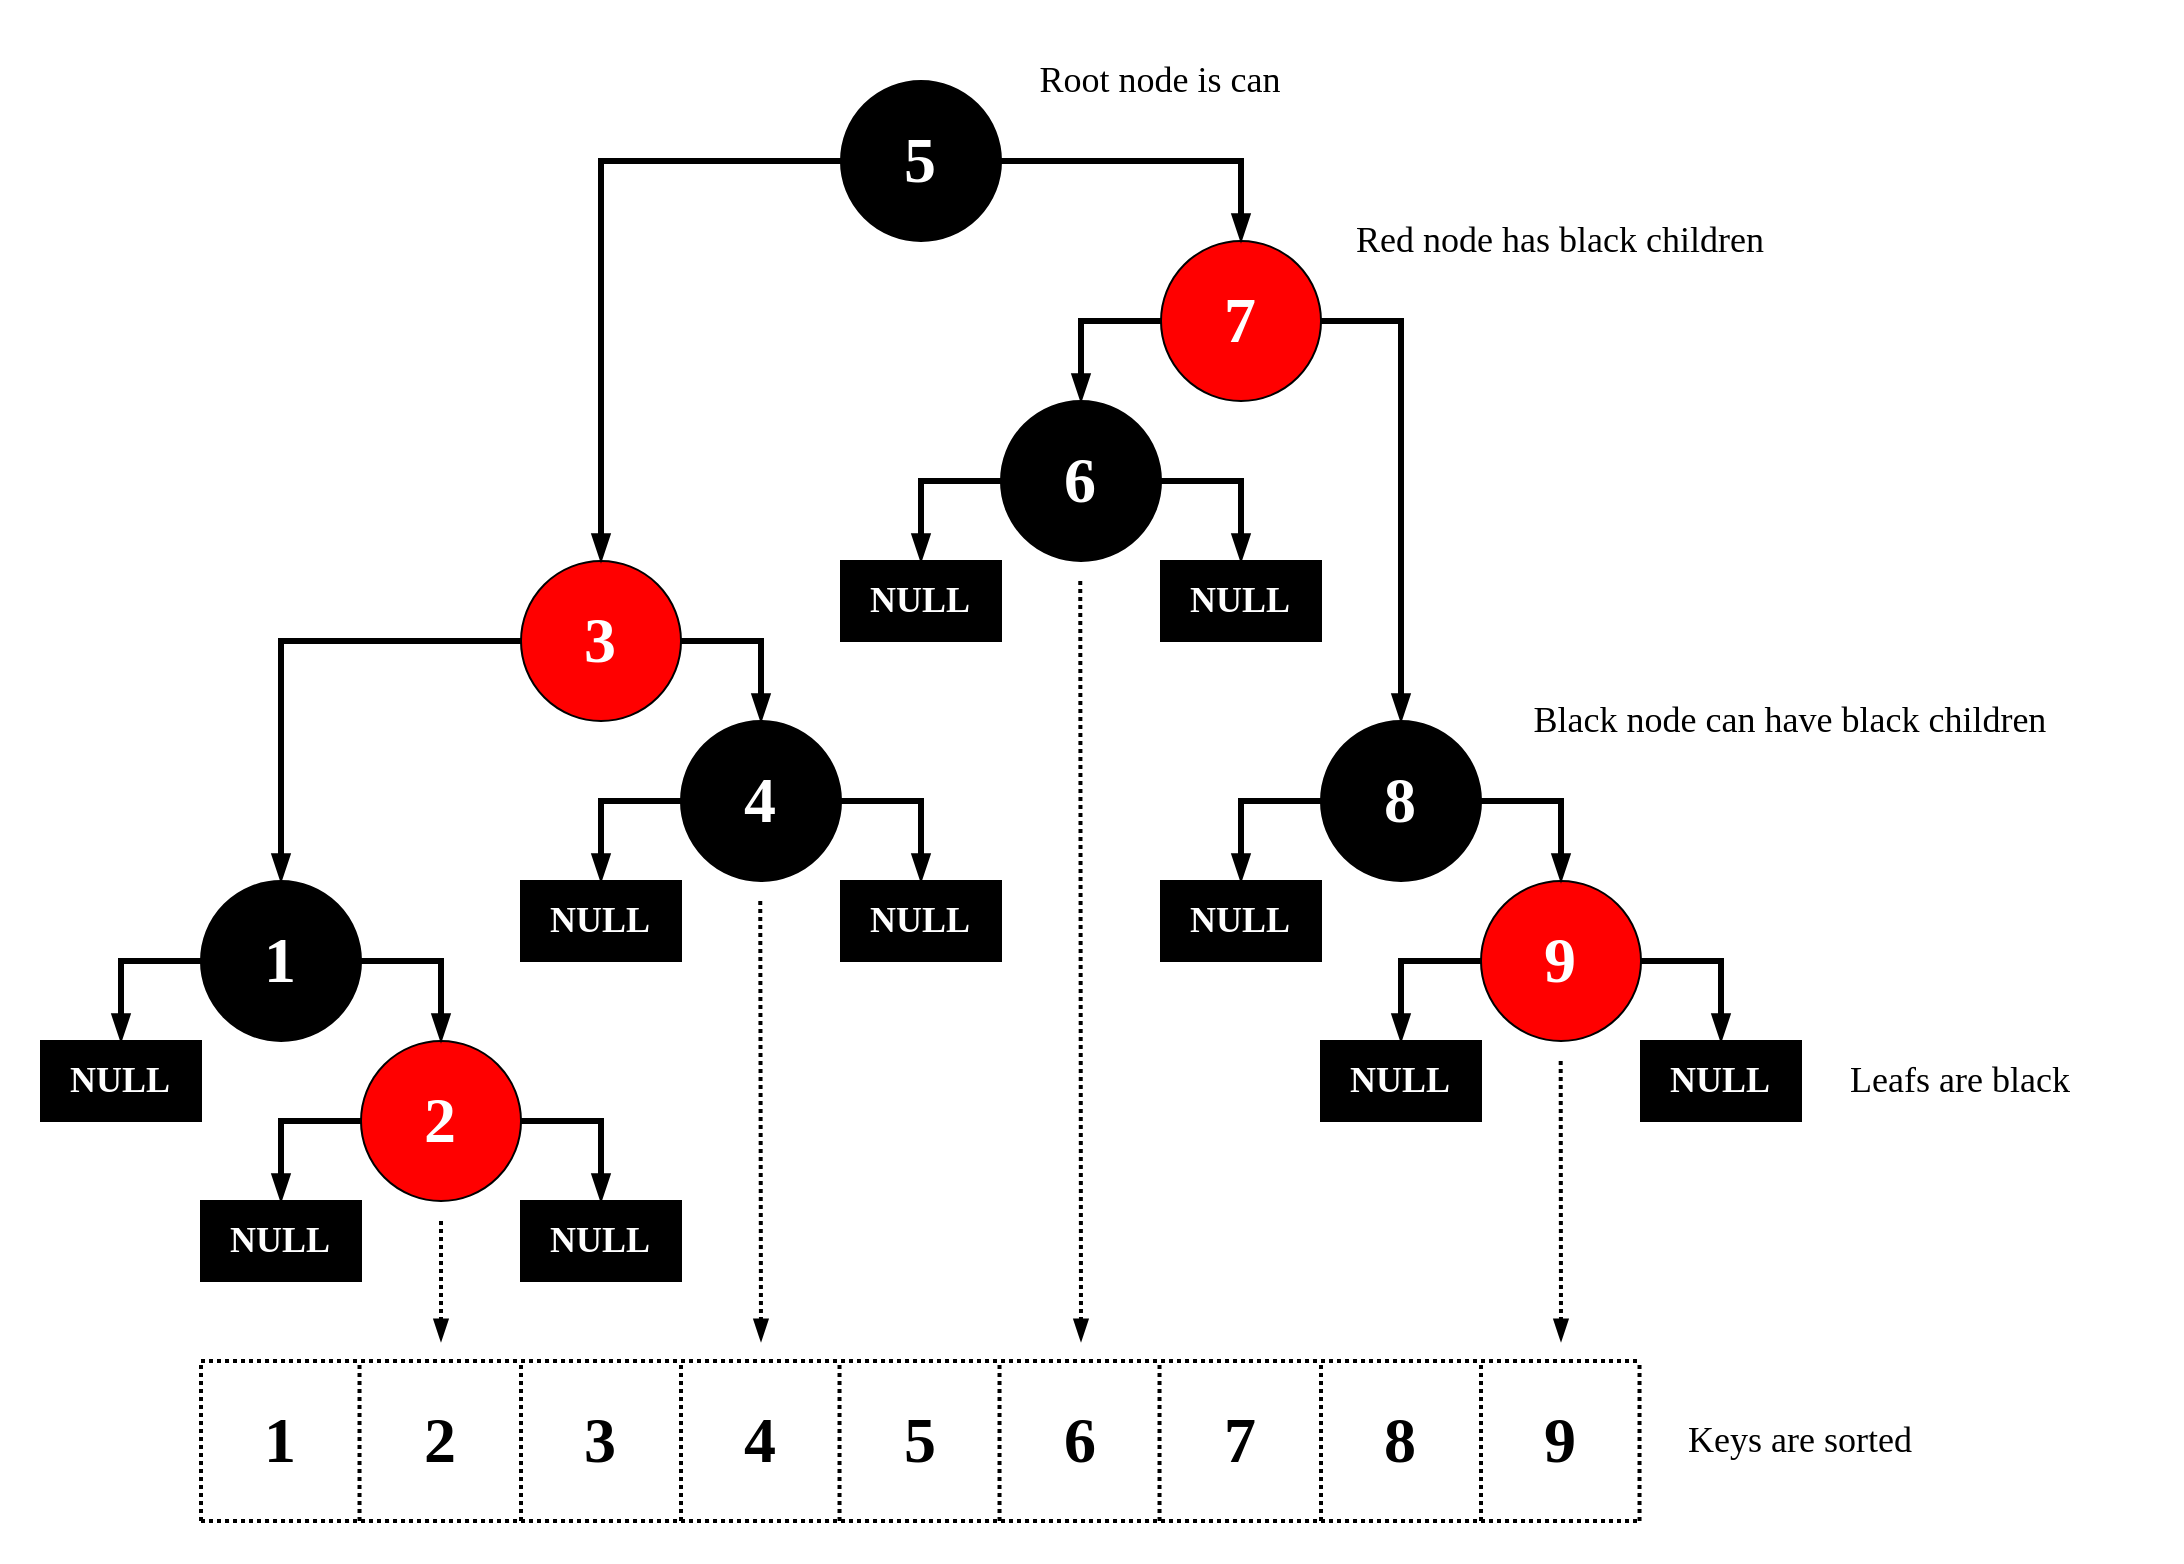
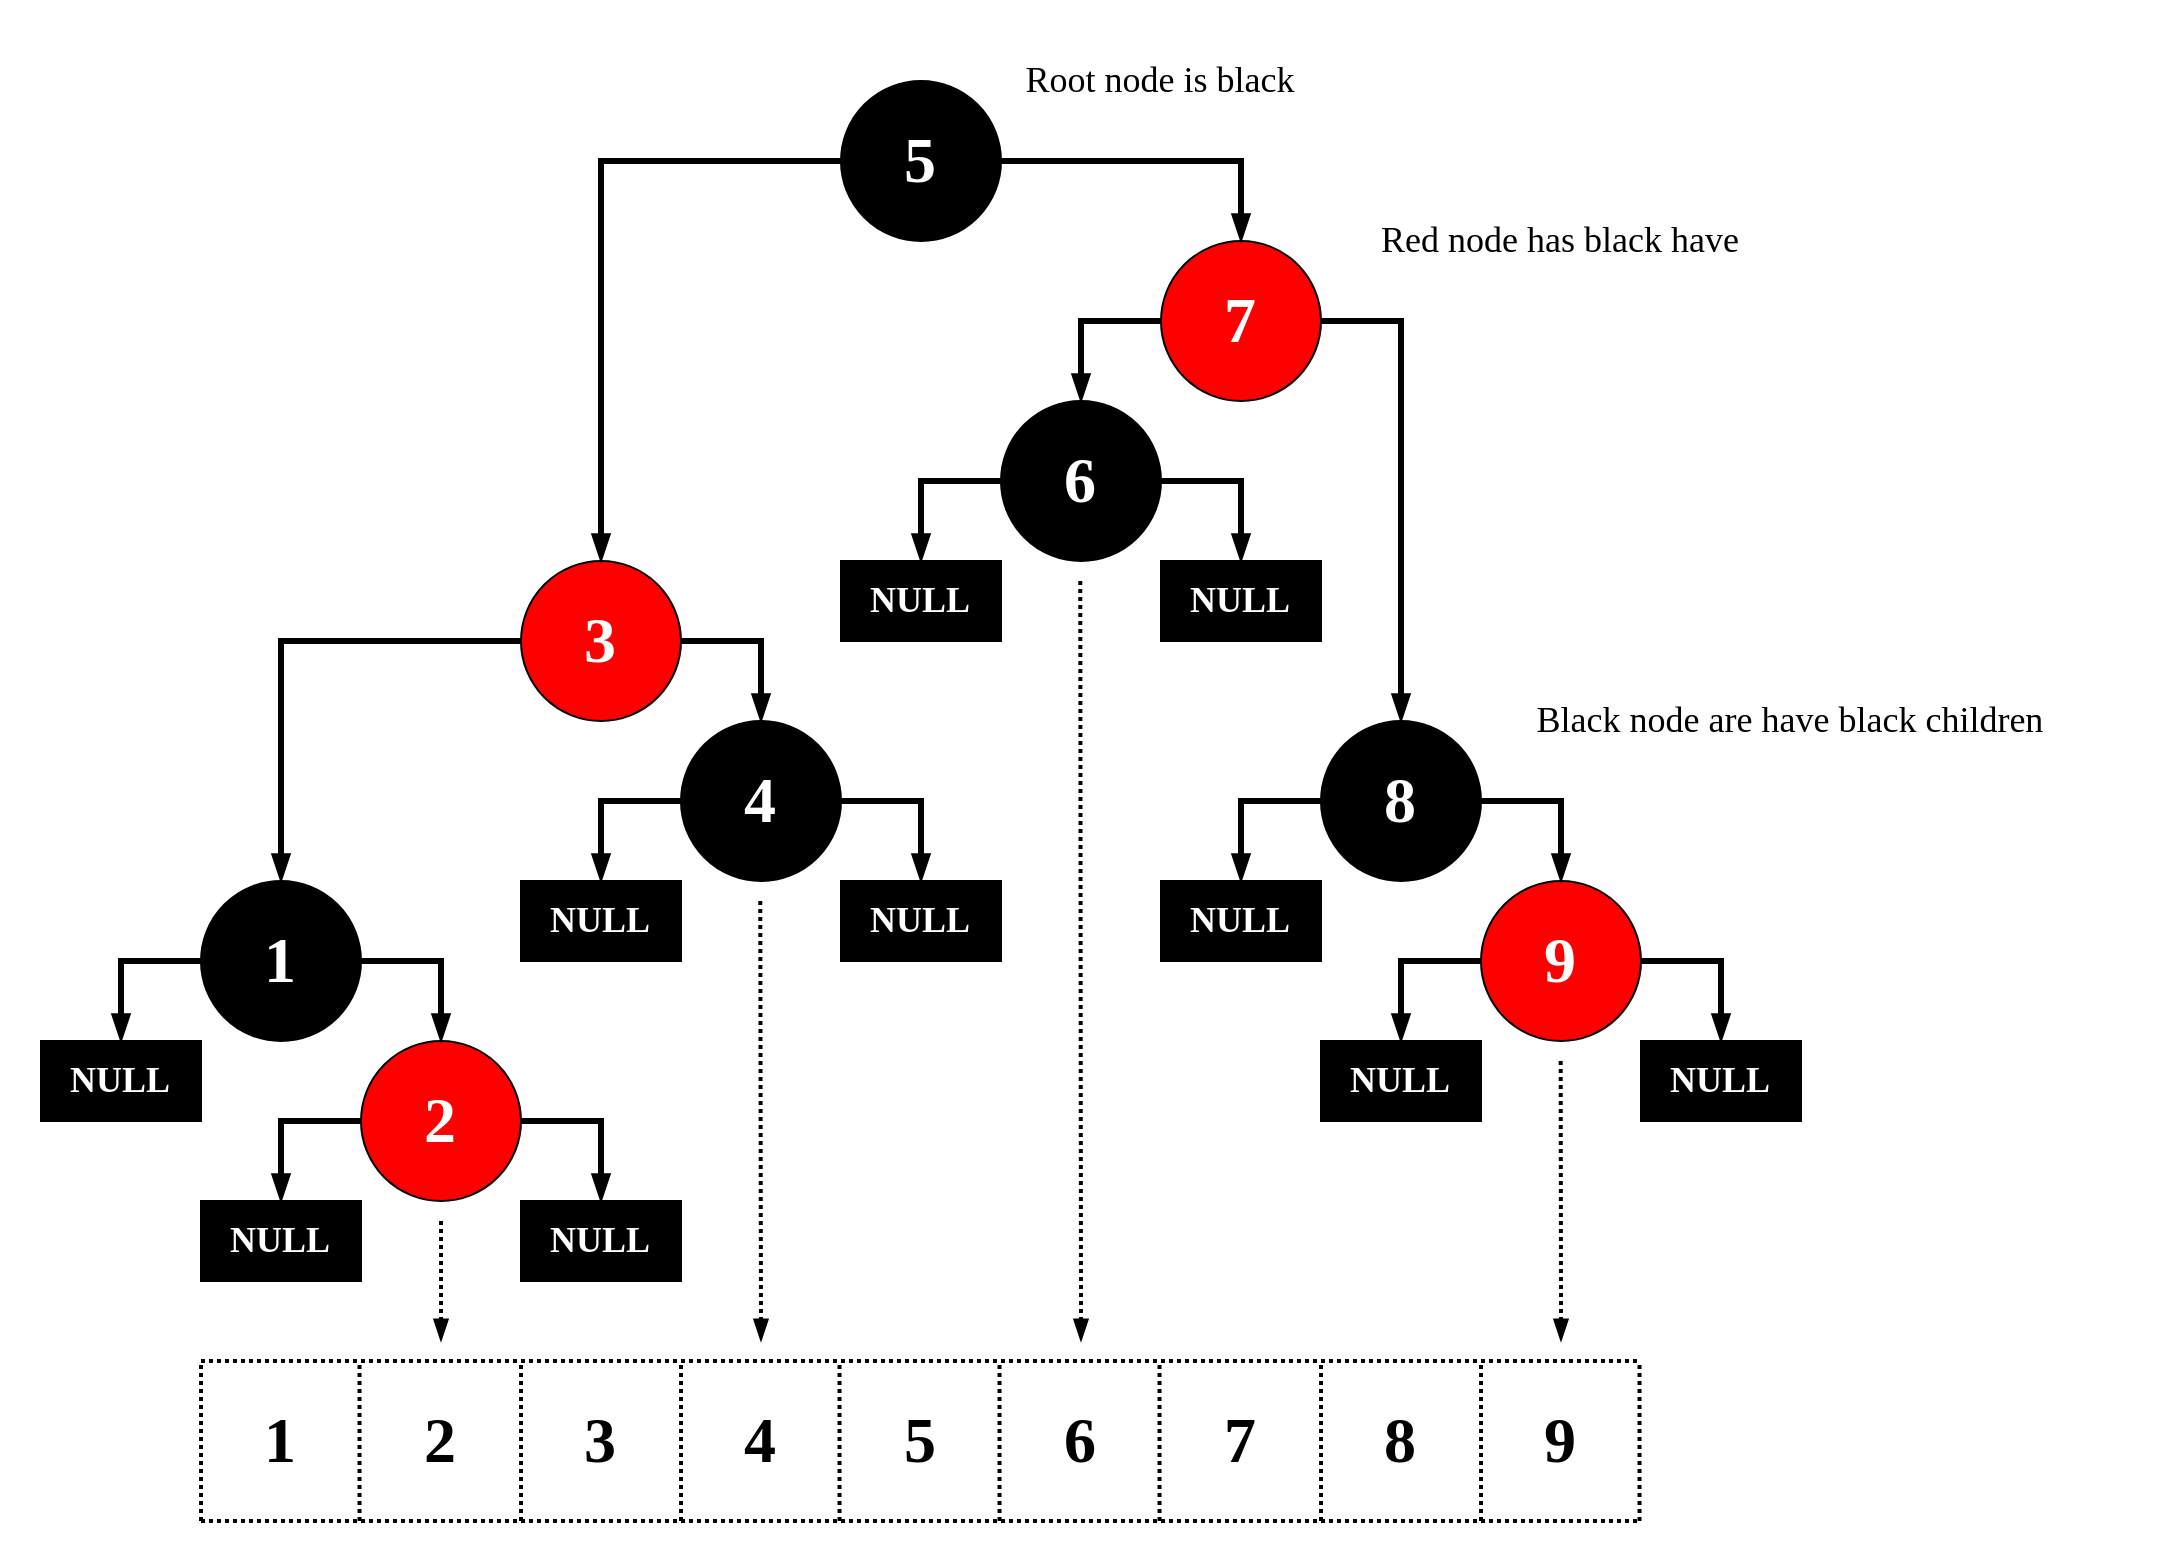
(1161, 81) -> (1161, 81)
(1561, 241) -> (1561, 241)
(1791, 721) -> (1791, 721)
(1961, 1081) -> none
(1801, 1441) -> none
